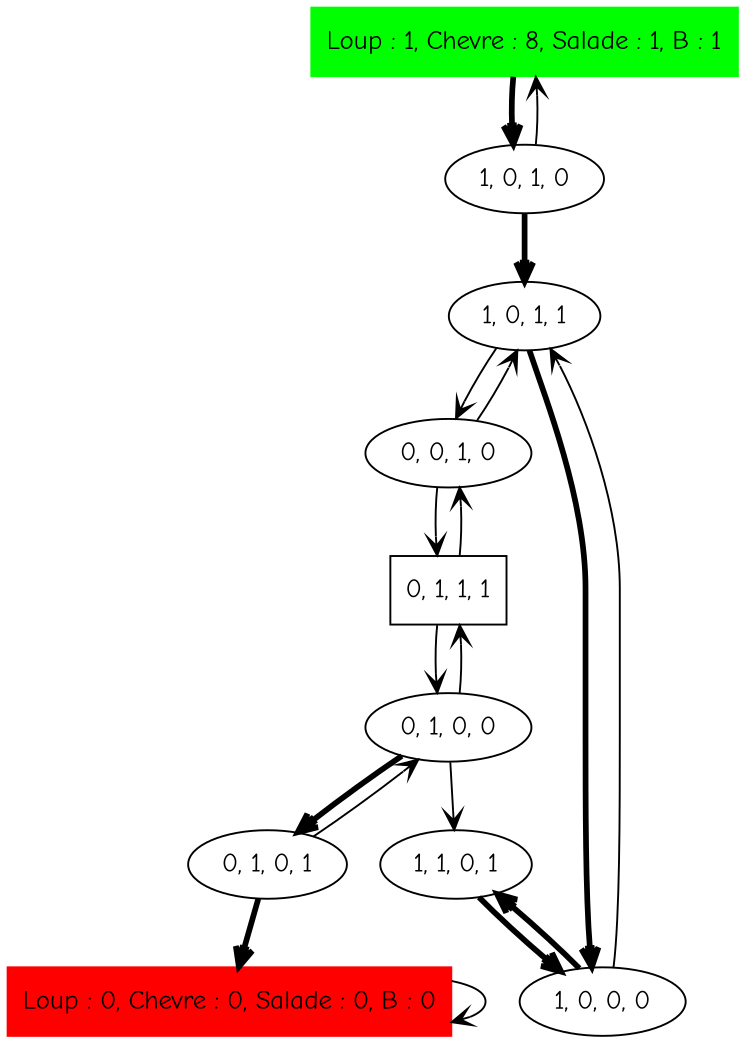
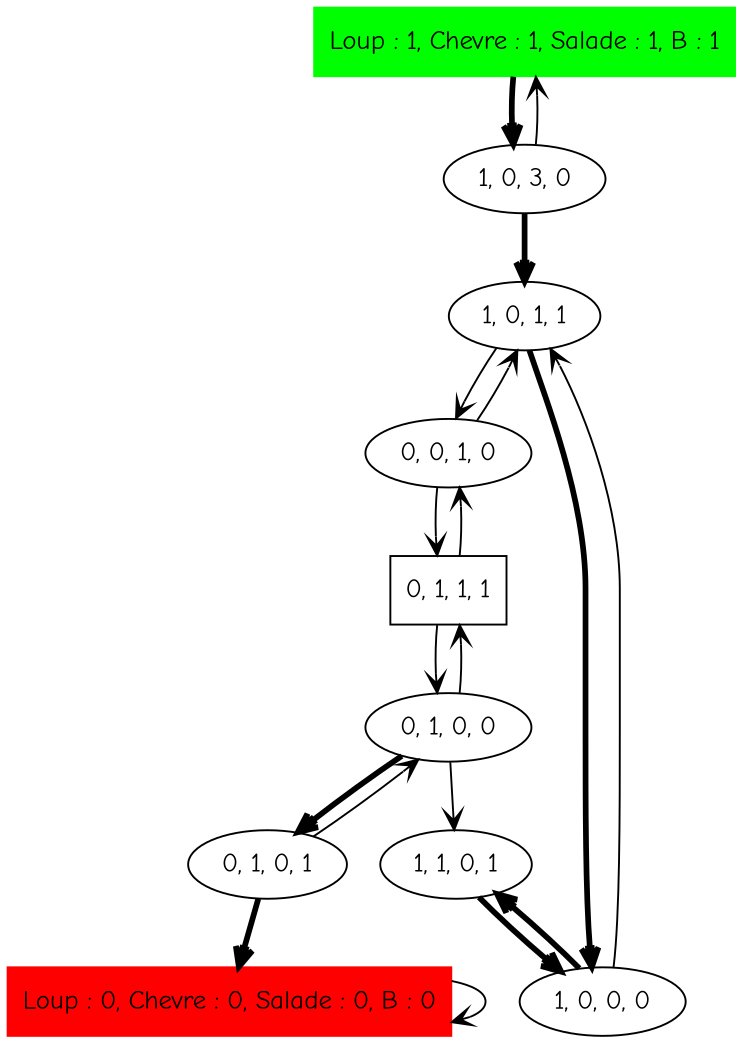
(525, 42) -> (525, 42)
(525, 179) -> (525, 179)
